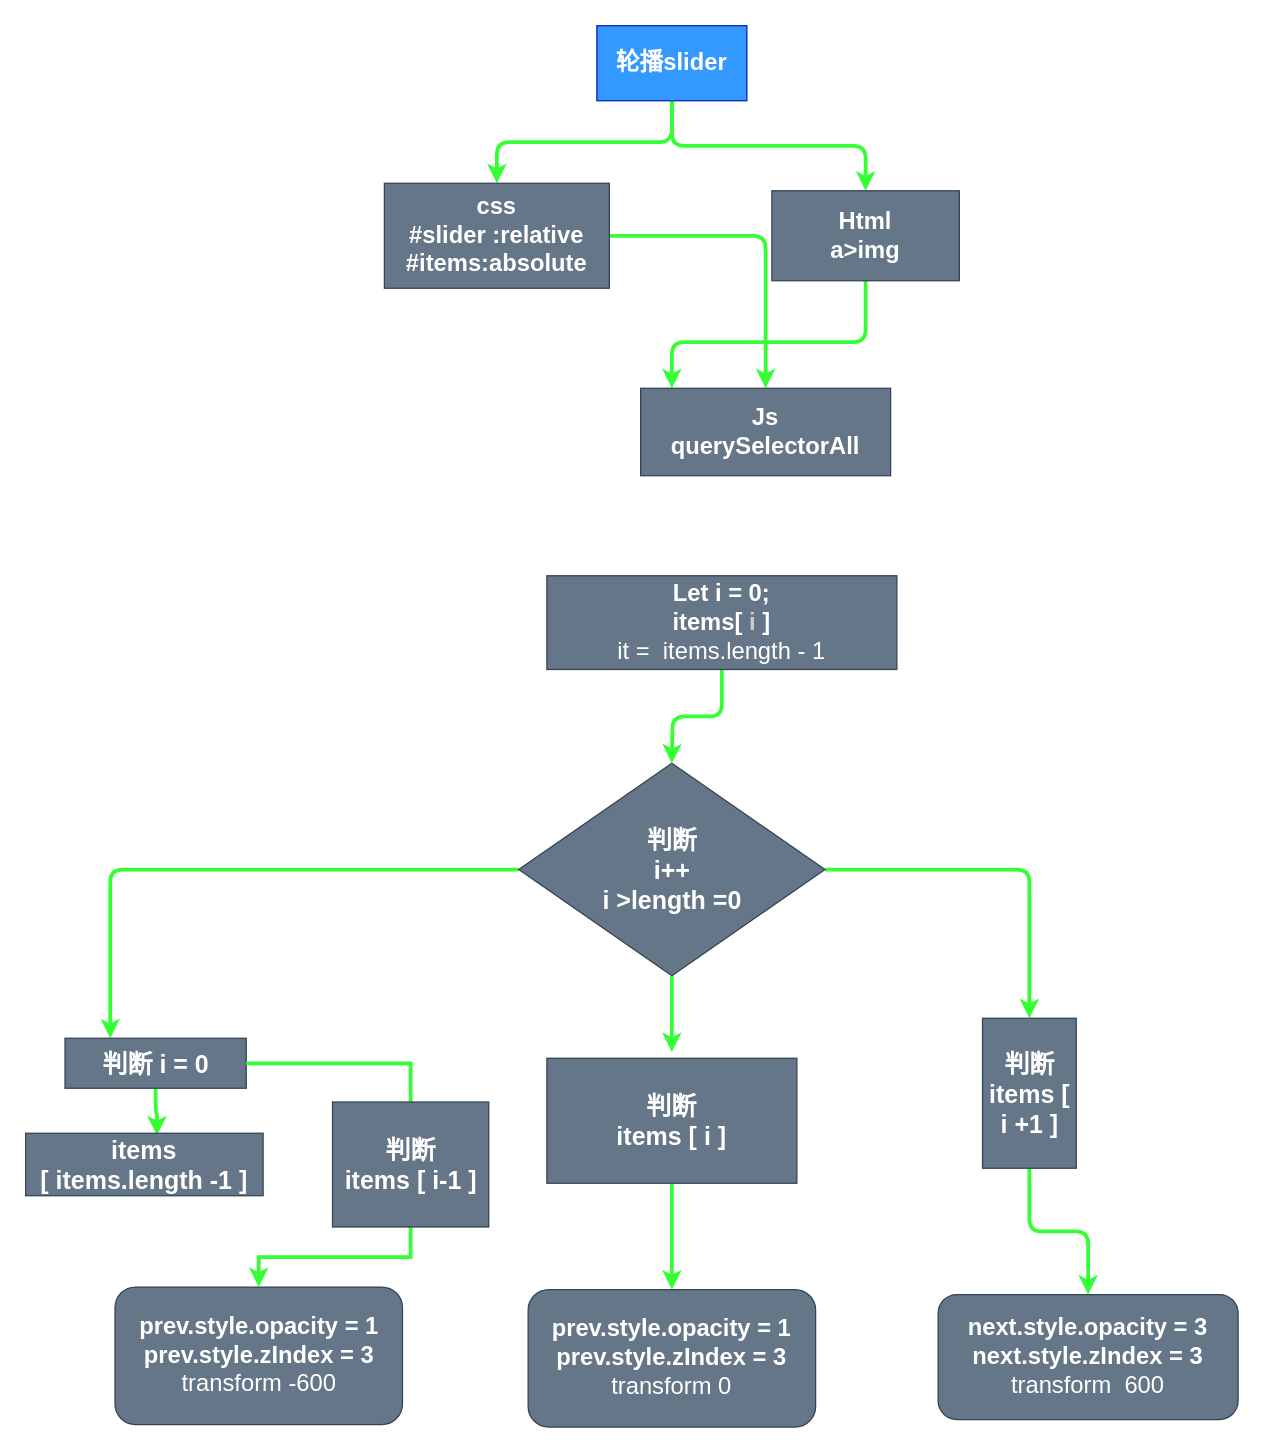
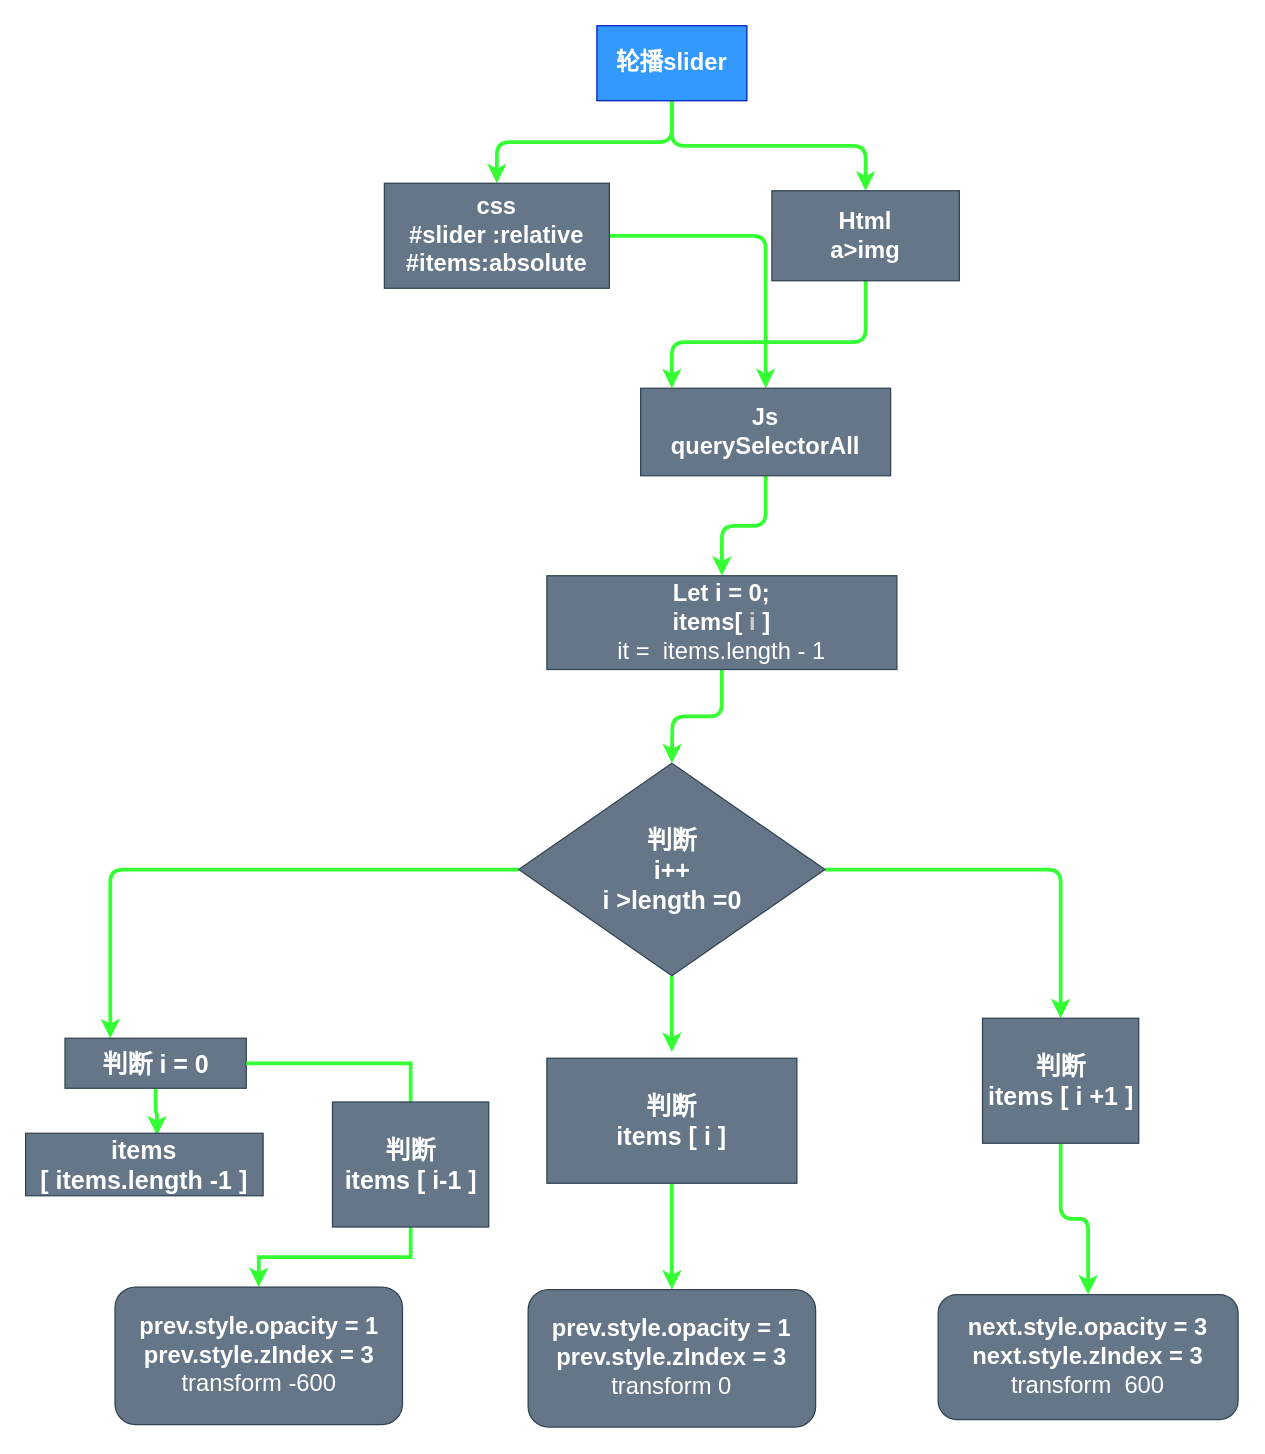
none -> (751, 526)
(1029, 1093) -> (1061, 1081)
